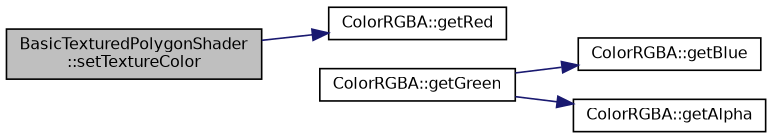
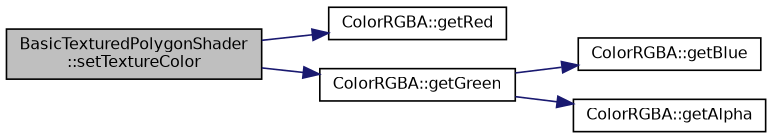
none -> (282, 70)
